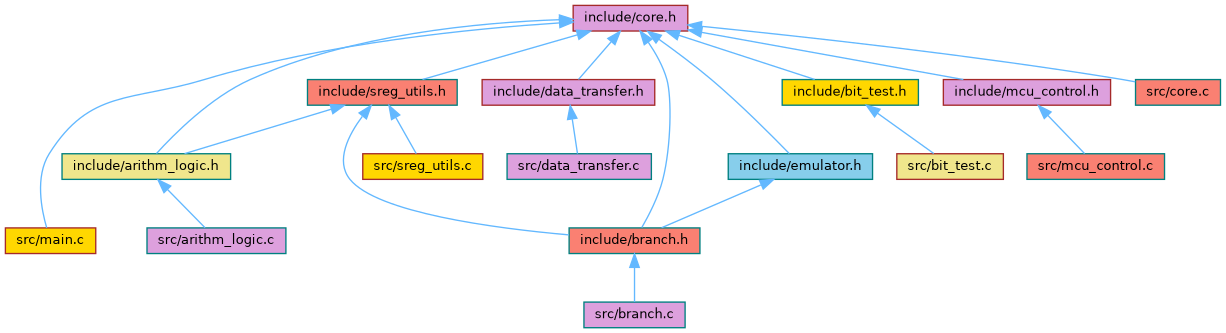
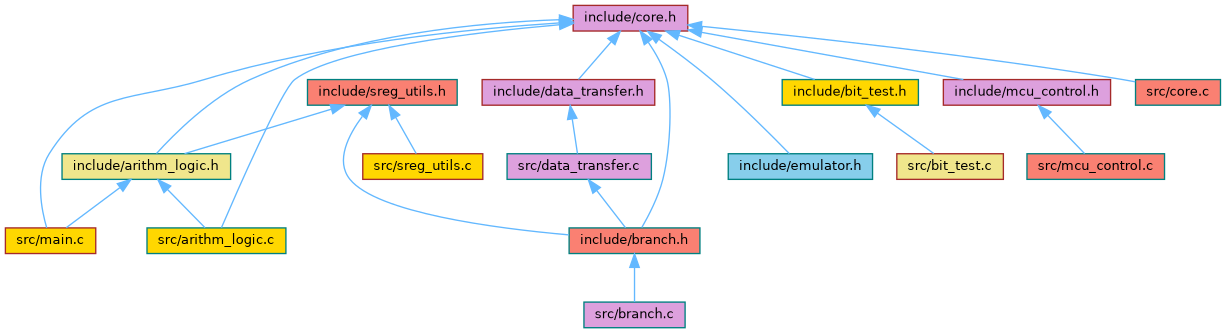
(500, 57) -> (343, 59)
(711, 206) -> (611, 209)
none -> (93, 208)
(216, 241) -> (216, 241)
